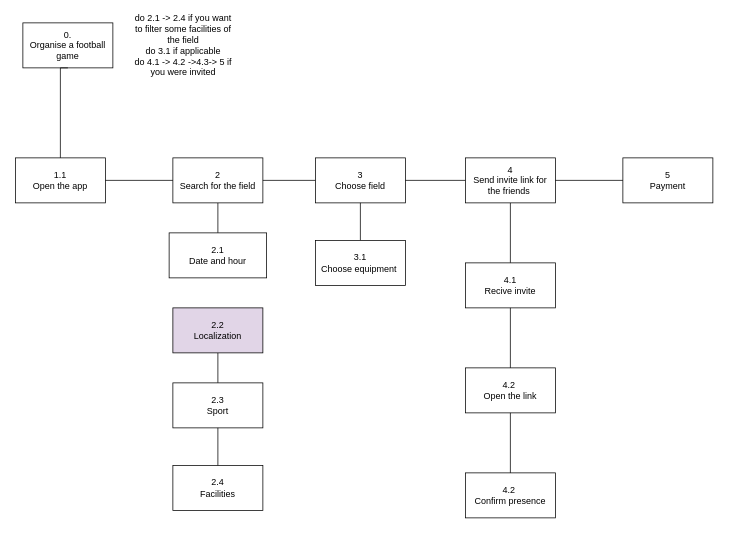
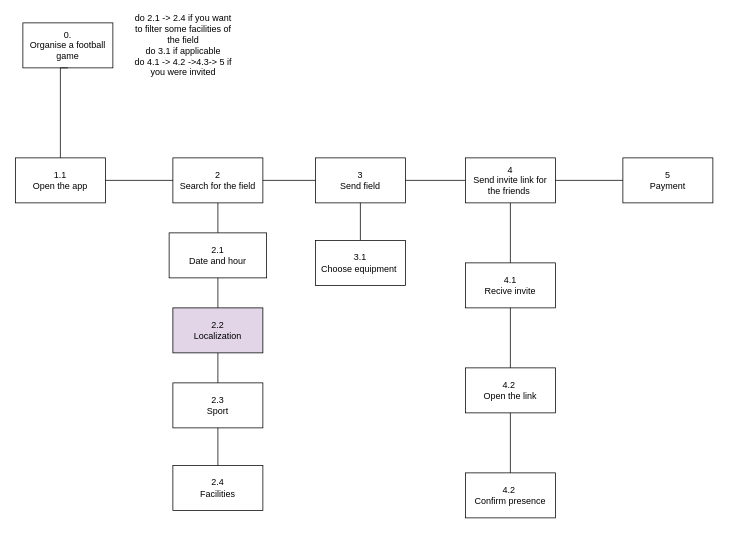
(360, 180) -> (360, 180)
none -> (218, 293)
